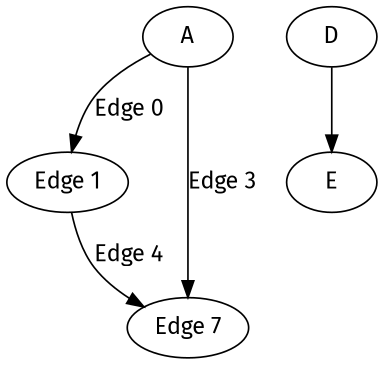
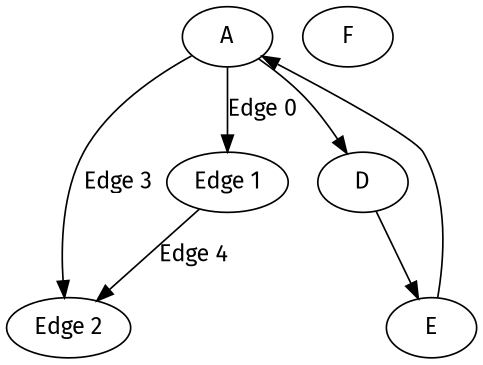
none -> (348, 37)
none -> (302, 95)
none -> (415, 144)
(188, 328) -> (69, 328)
